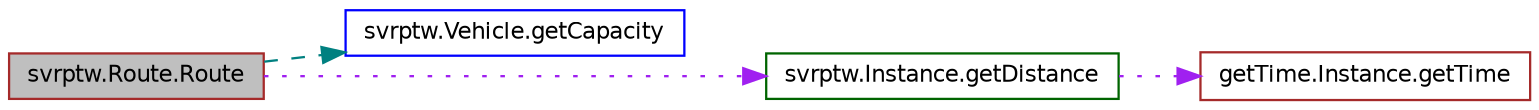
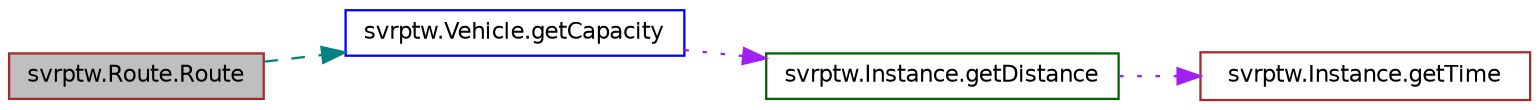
(503, 76) -> (714, 53)
(1365, 76) -> (1365, 76)
